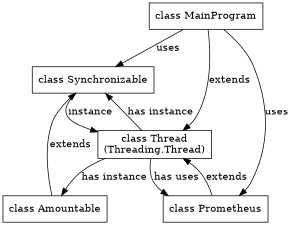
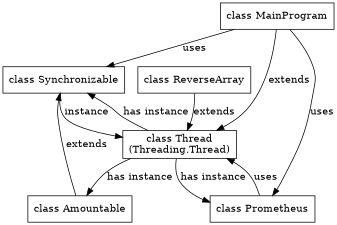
none -> (194, 80)
(177, 177) -> (213, 177)
(227, 177) -> (266, 177)
